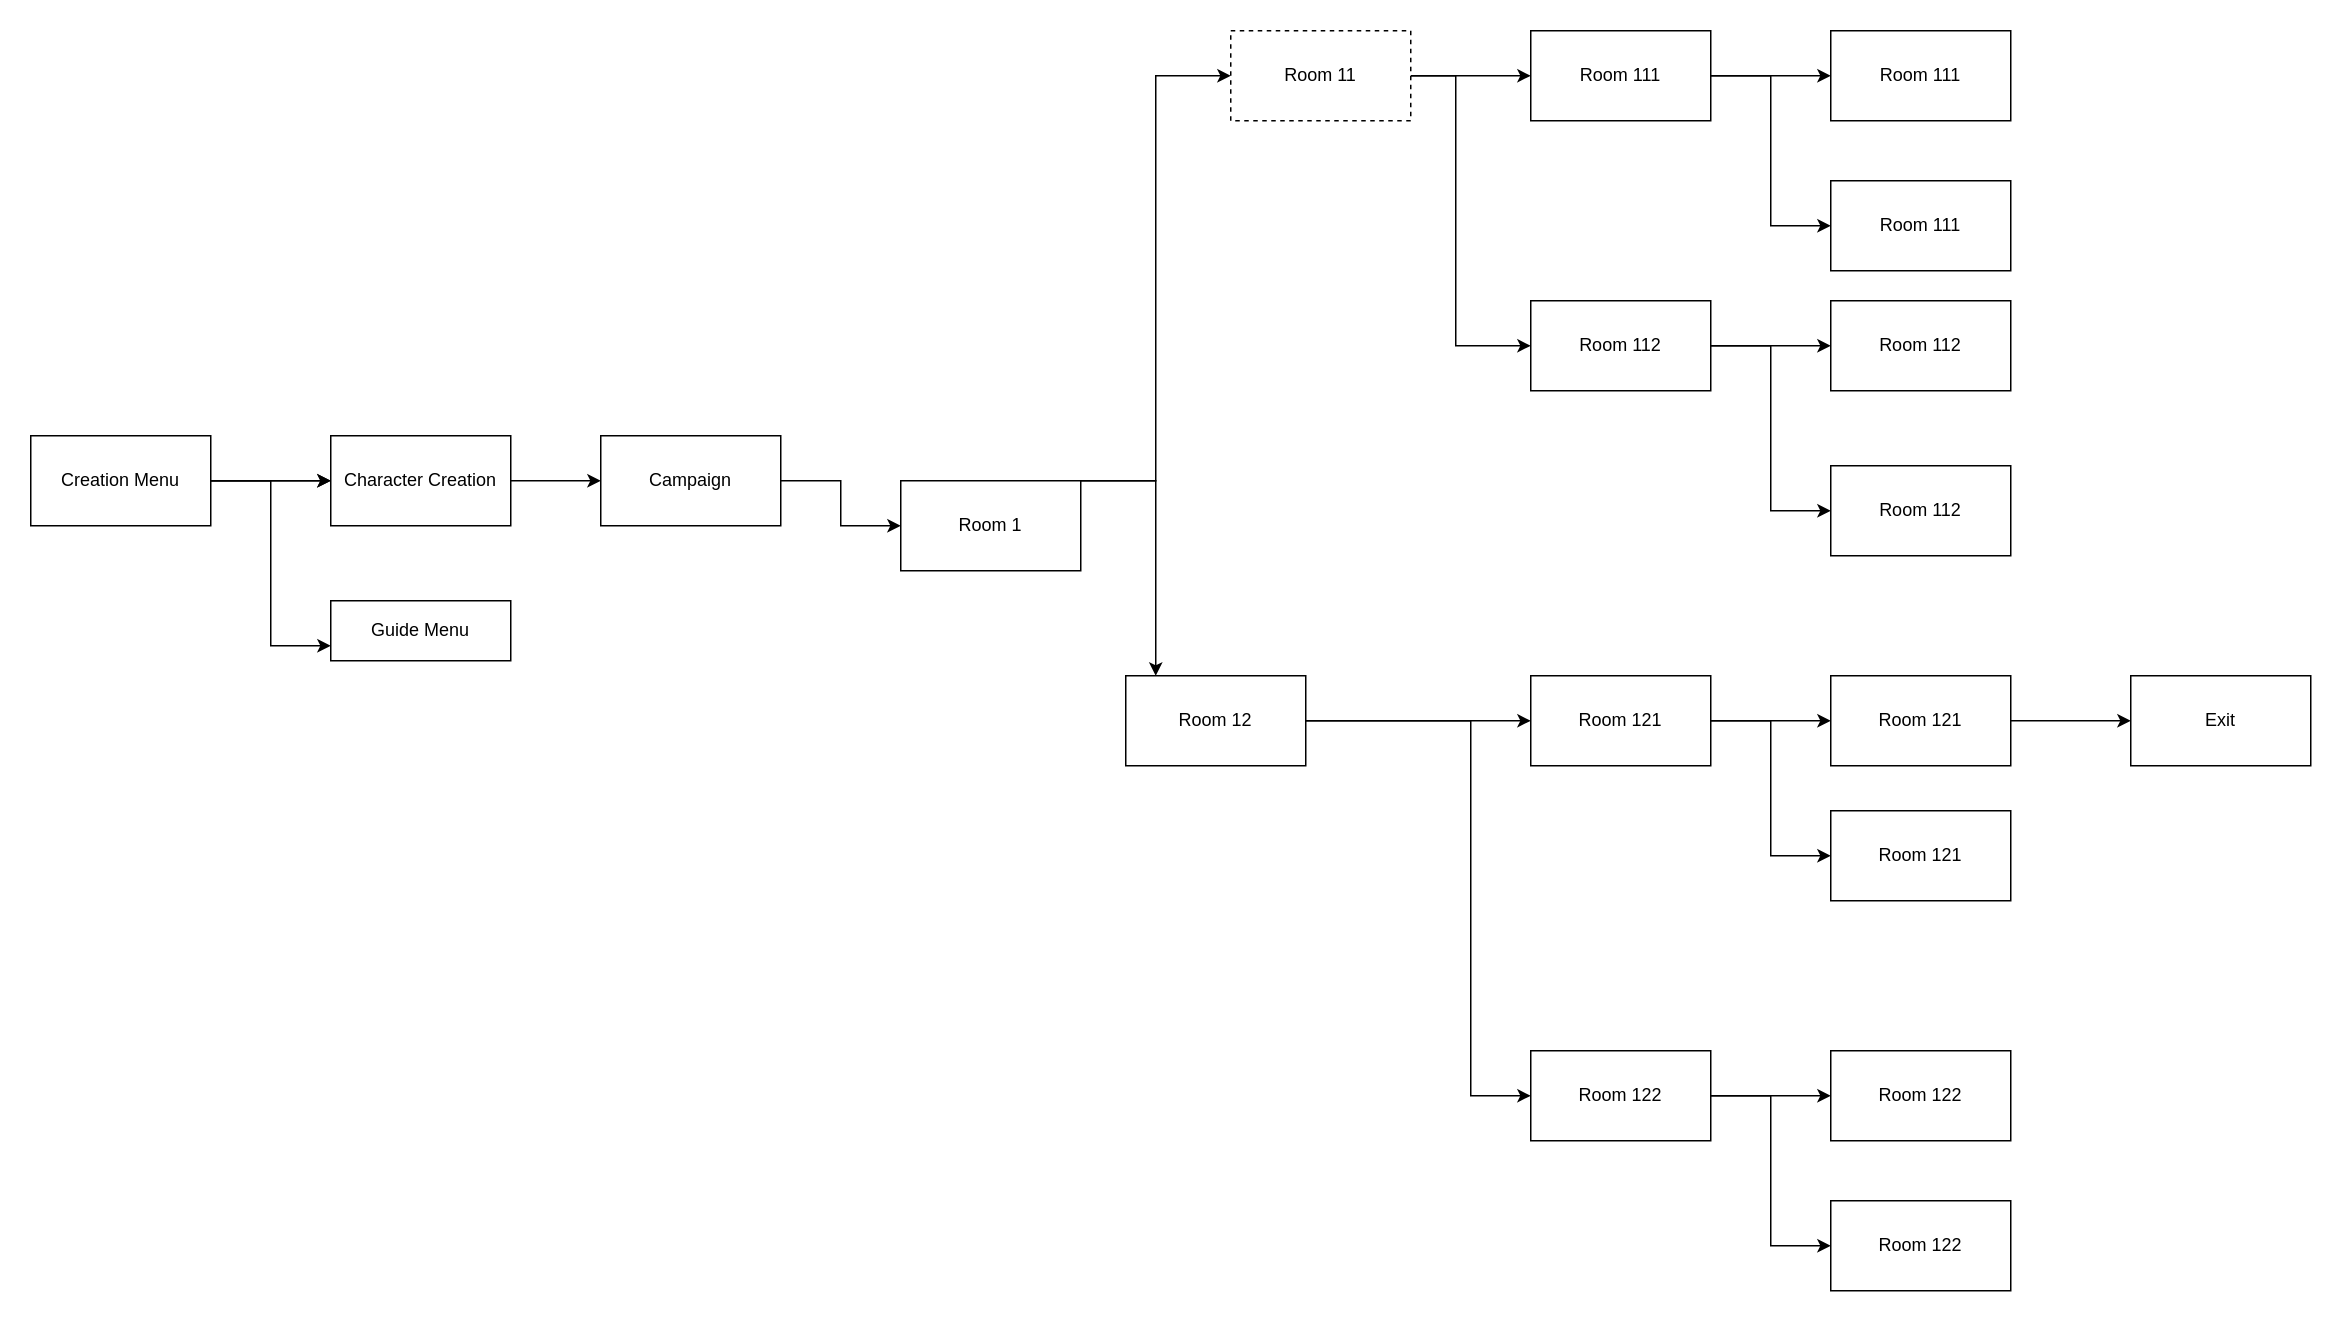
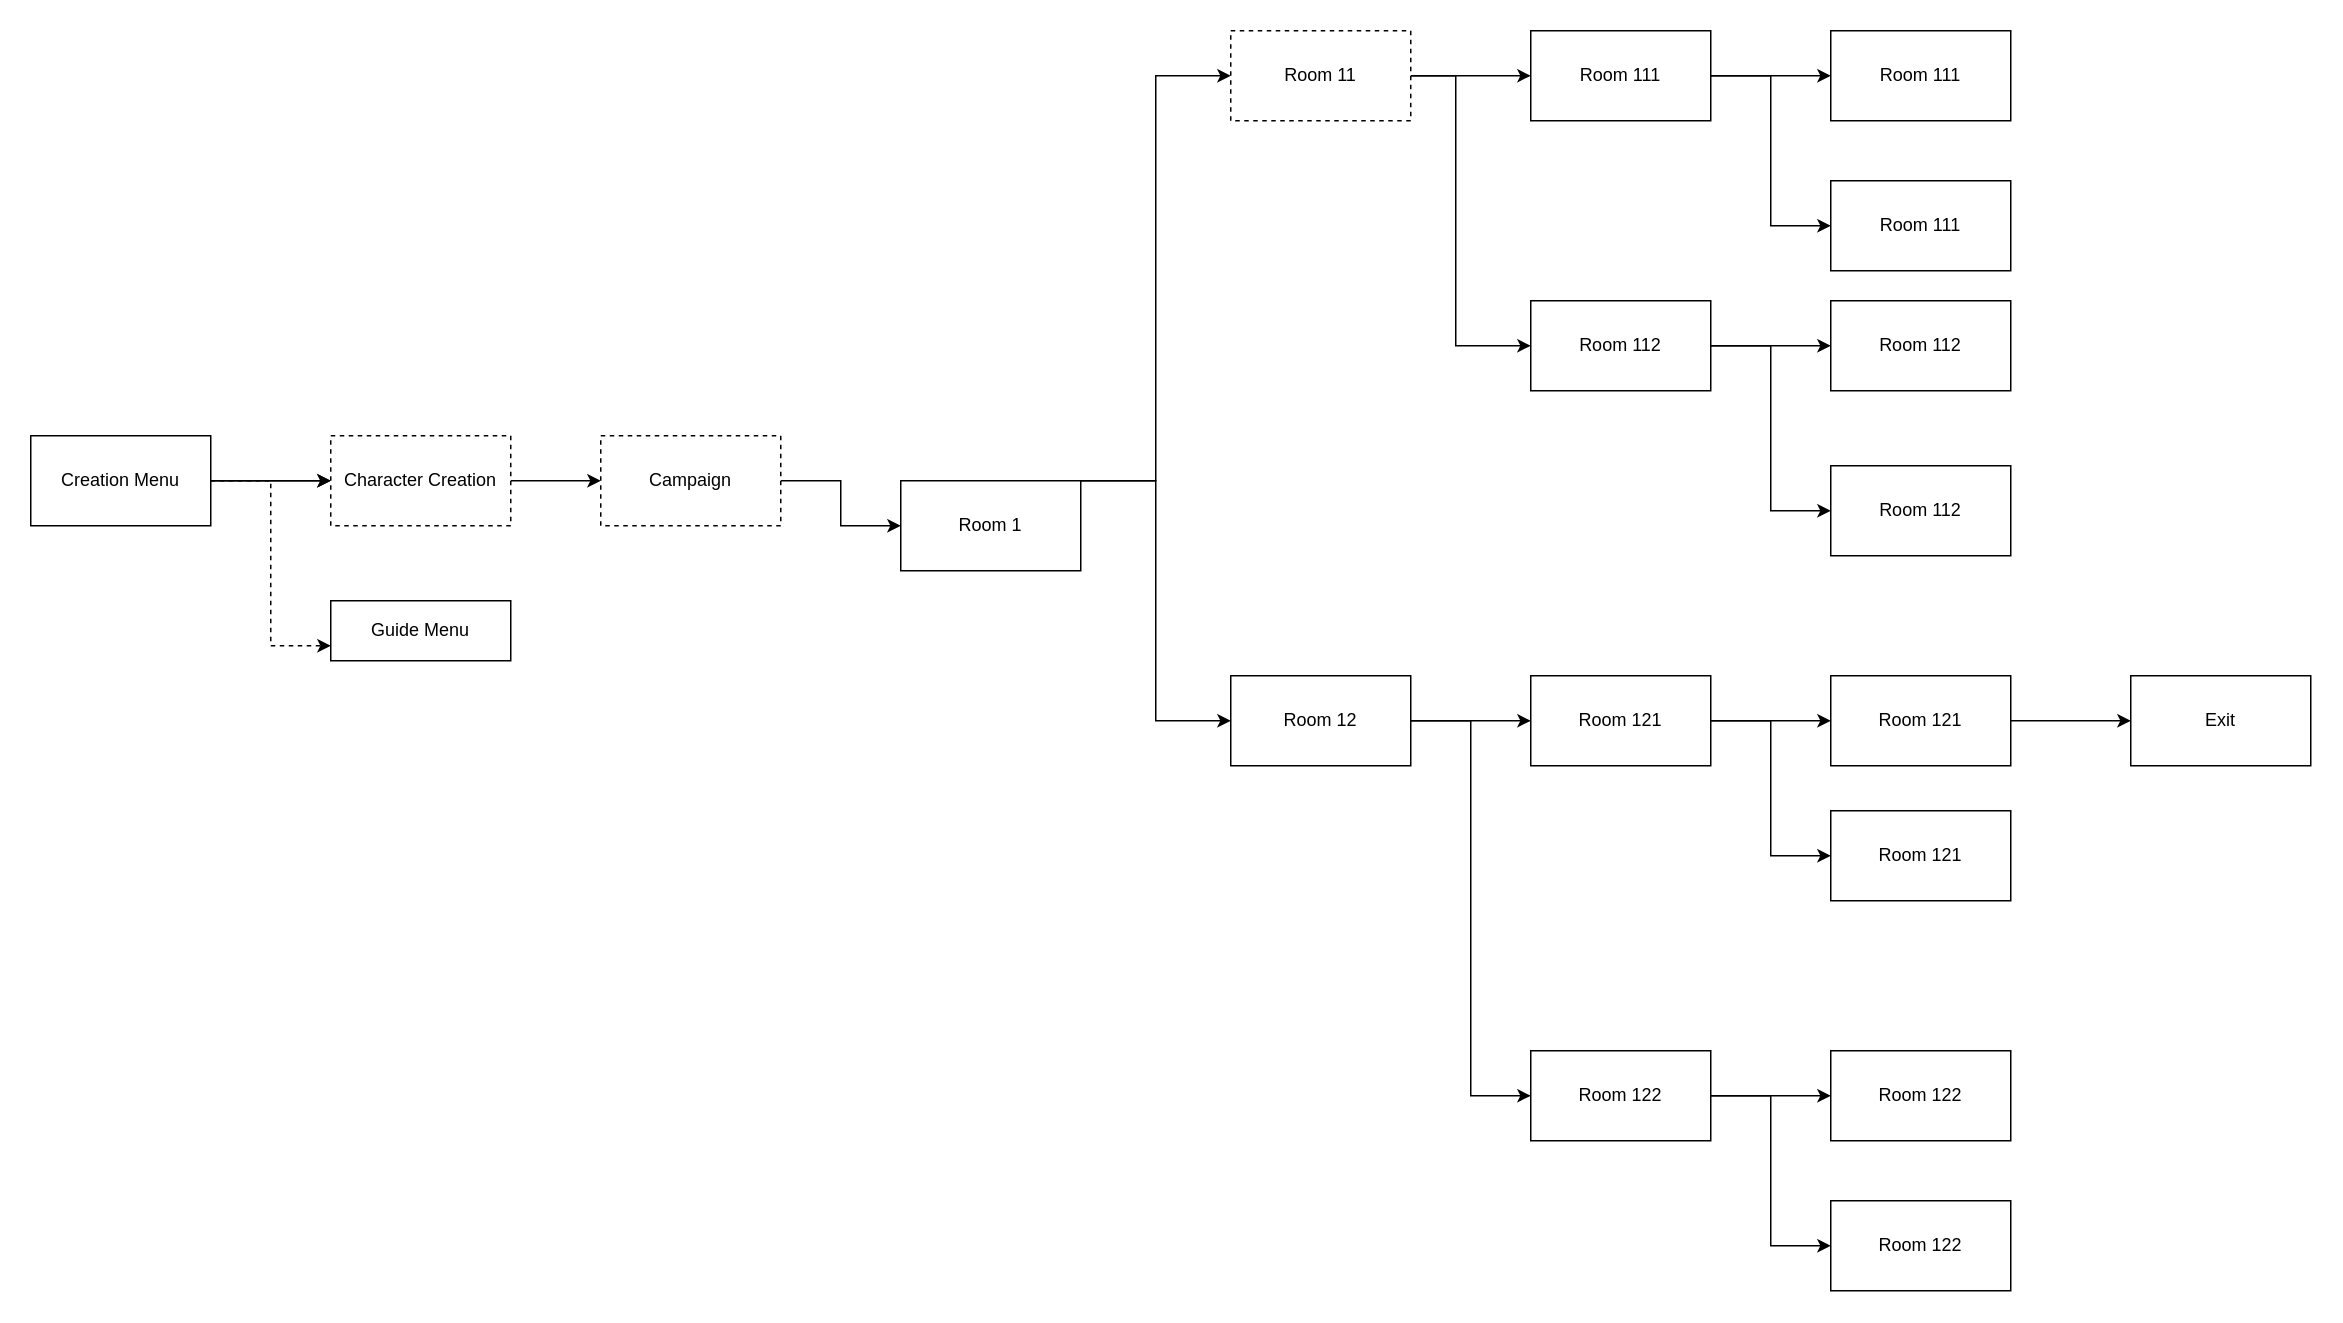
(421, 481) -> (421, 481)
(691, 481) -> (691, 481)
(271, 587) -> (271, 587)
(1216, 721) -> (1321, 721)
